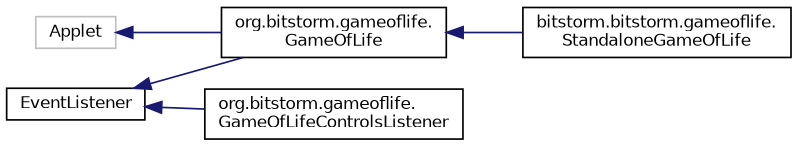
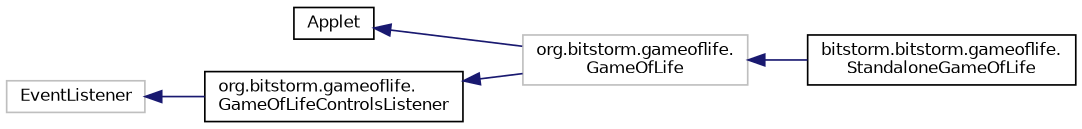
(76, 32) -> (334, 23)
(334, 32) -> (635, 60)
(197, 71) -> (501, 76)
(76, 104) -> (76, 97)
